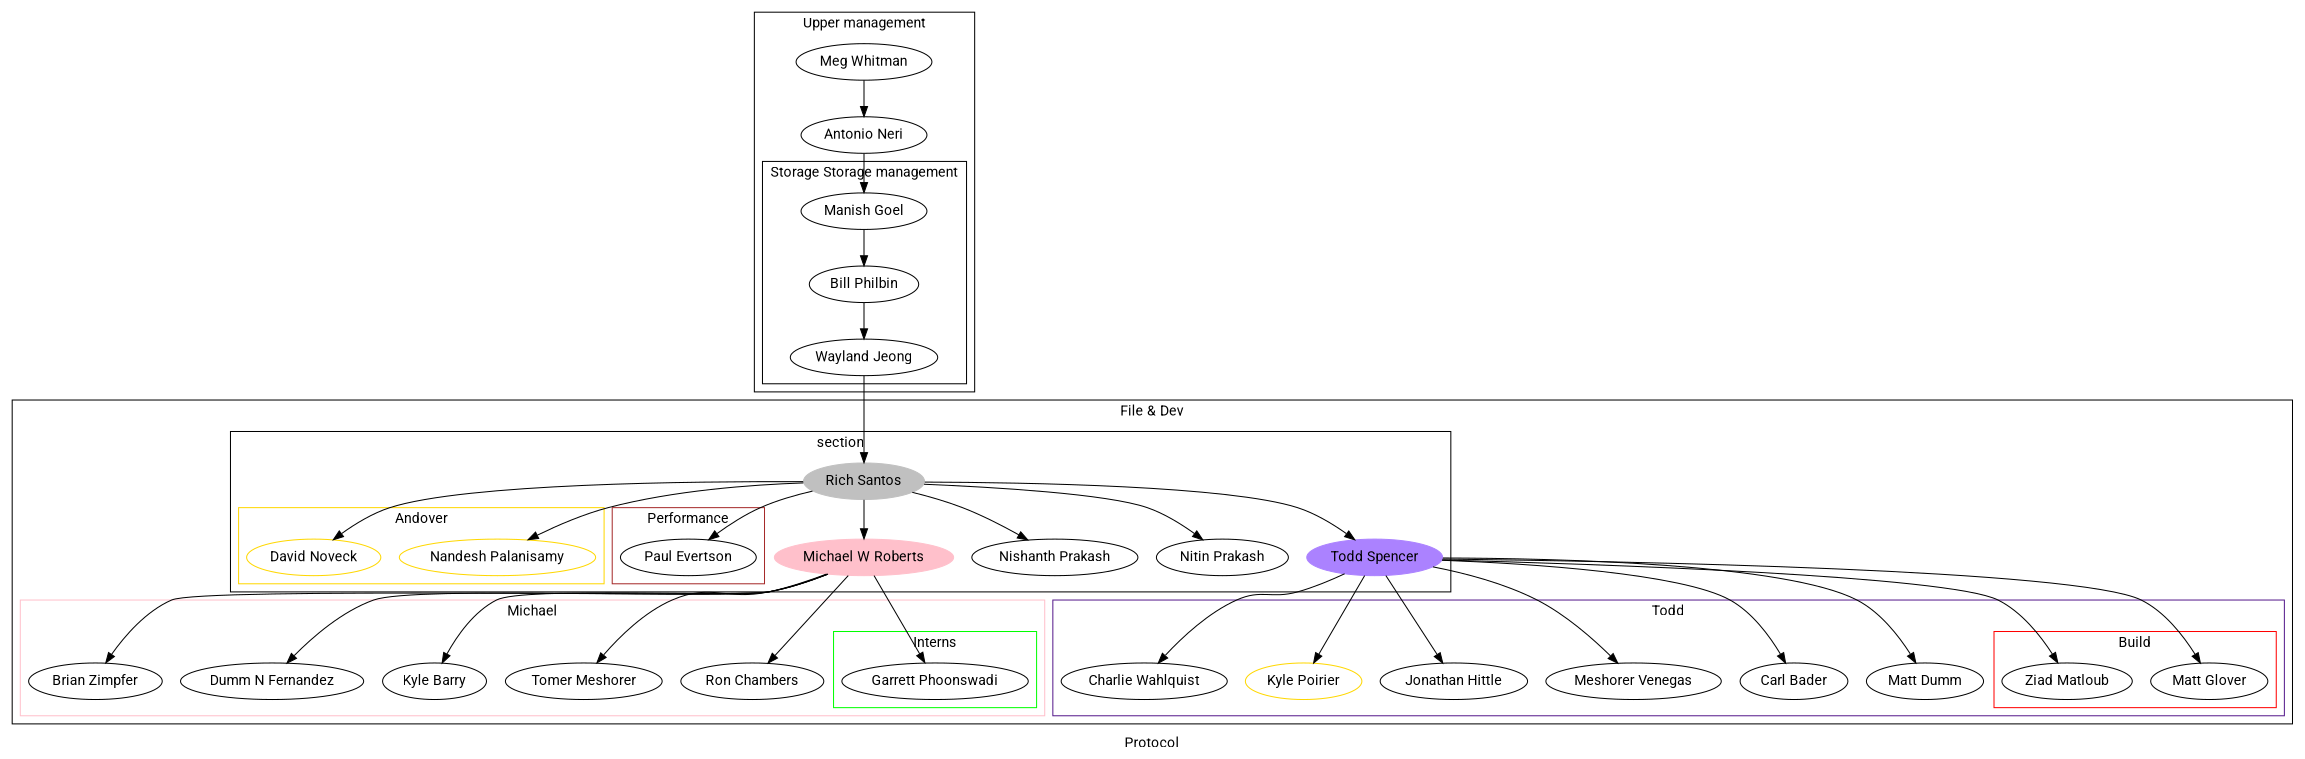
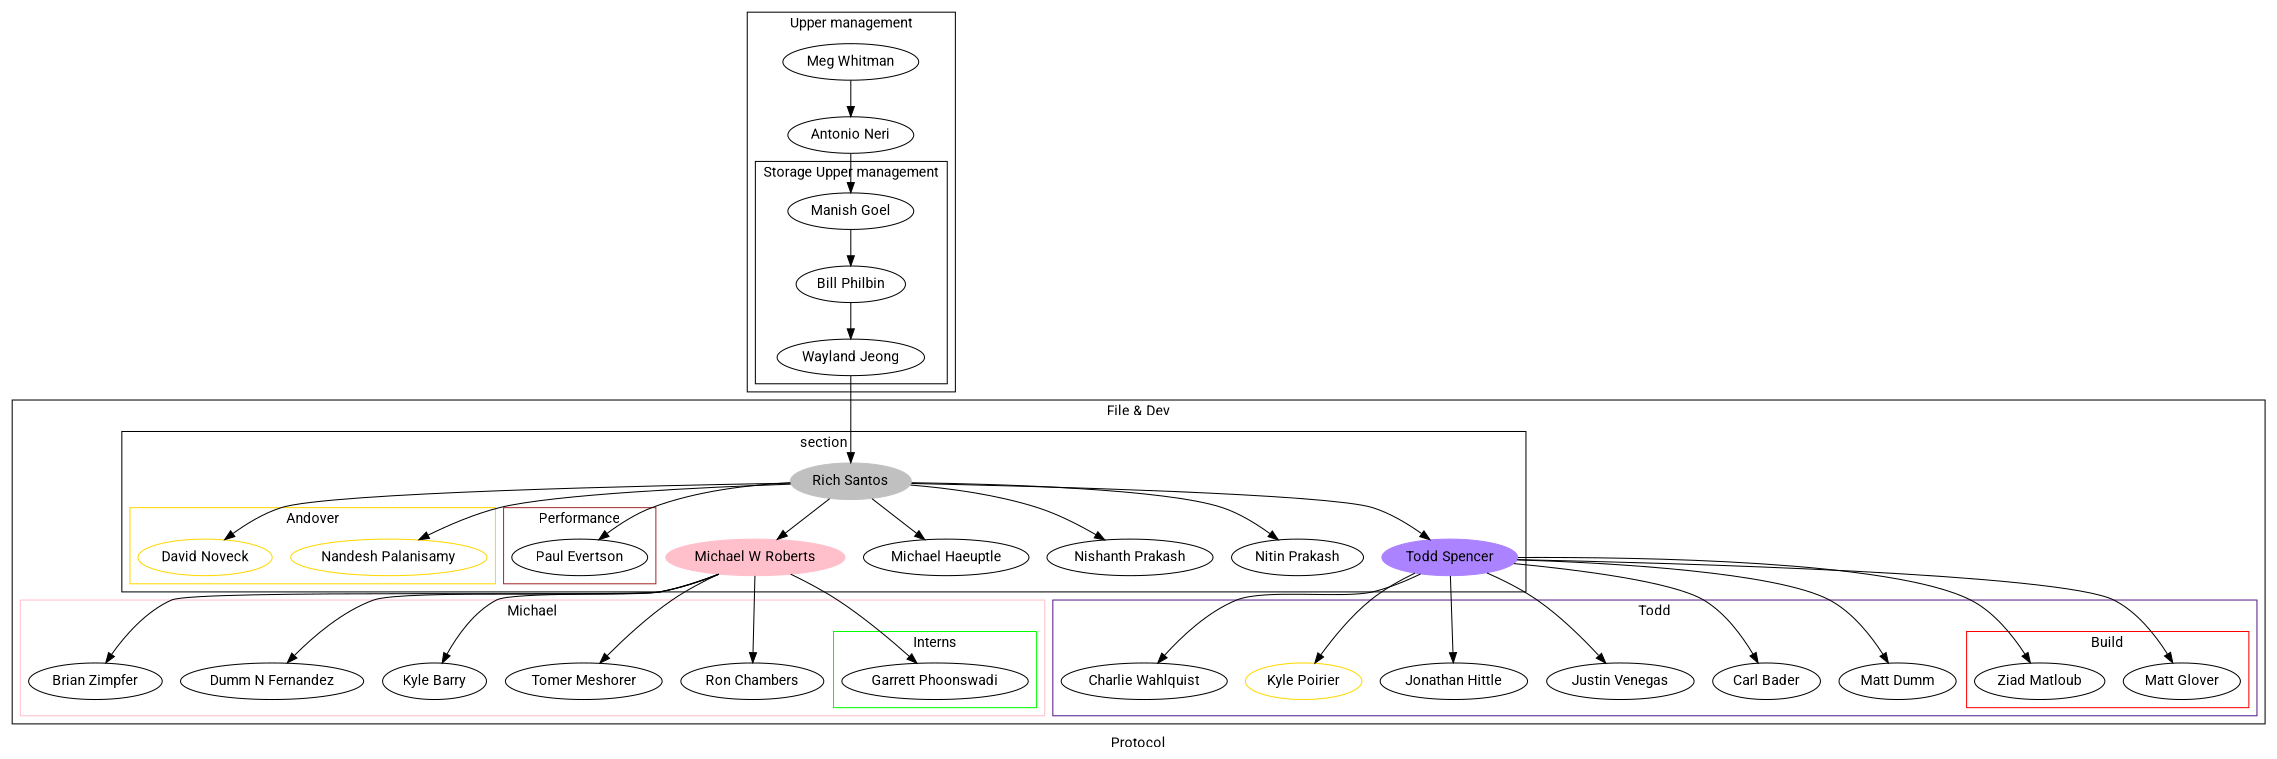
(865, 173) -> (851, 173)
none -> (946, 557)
(1634, 681) -> (1620, 681)
